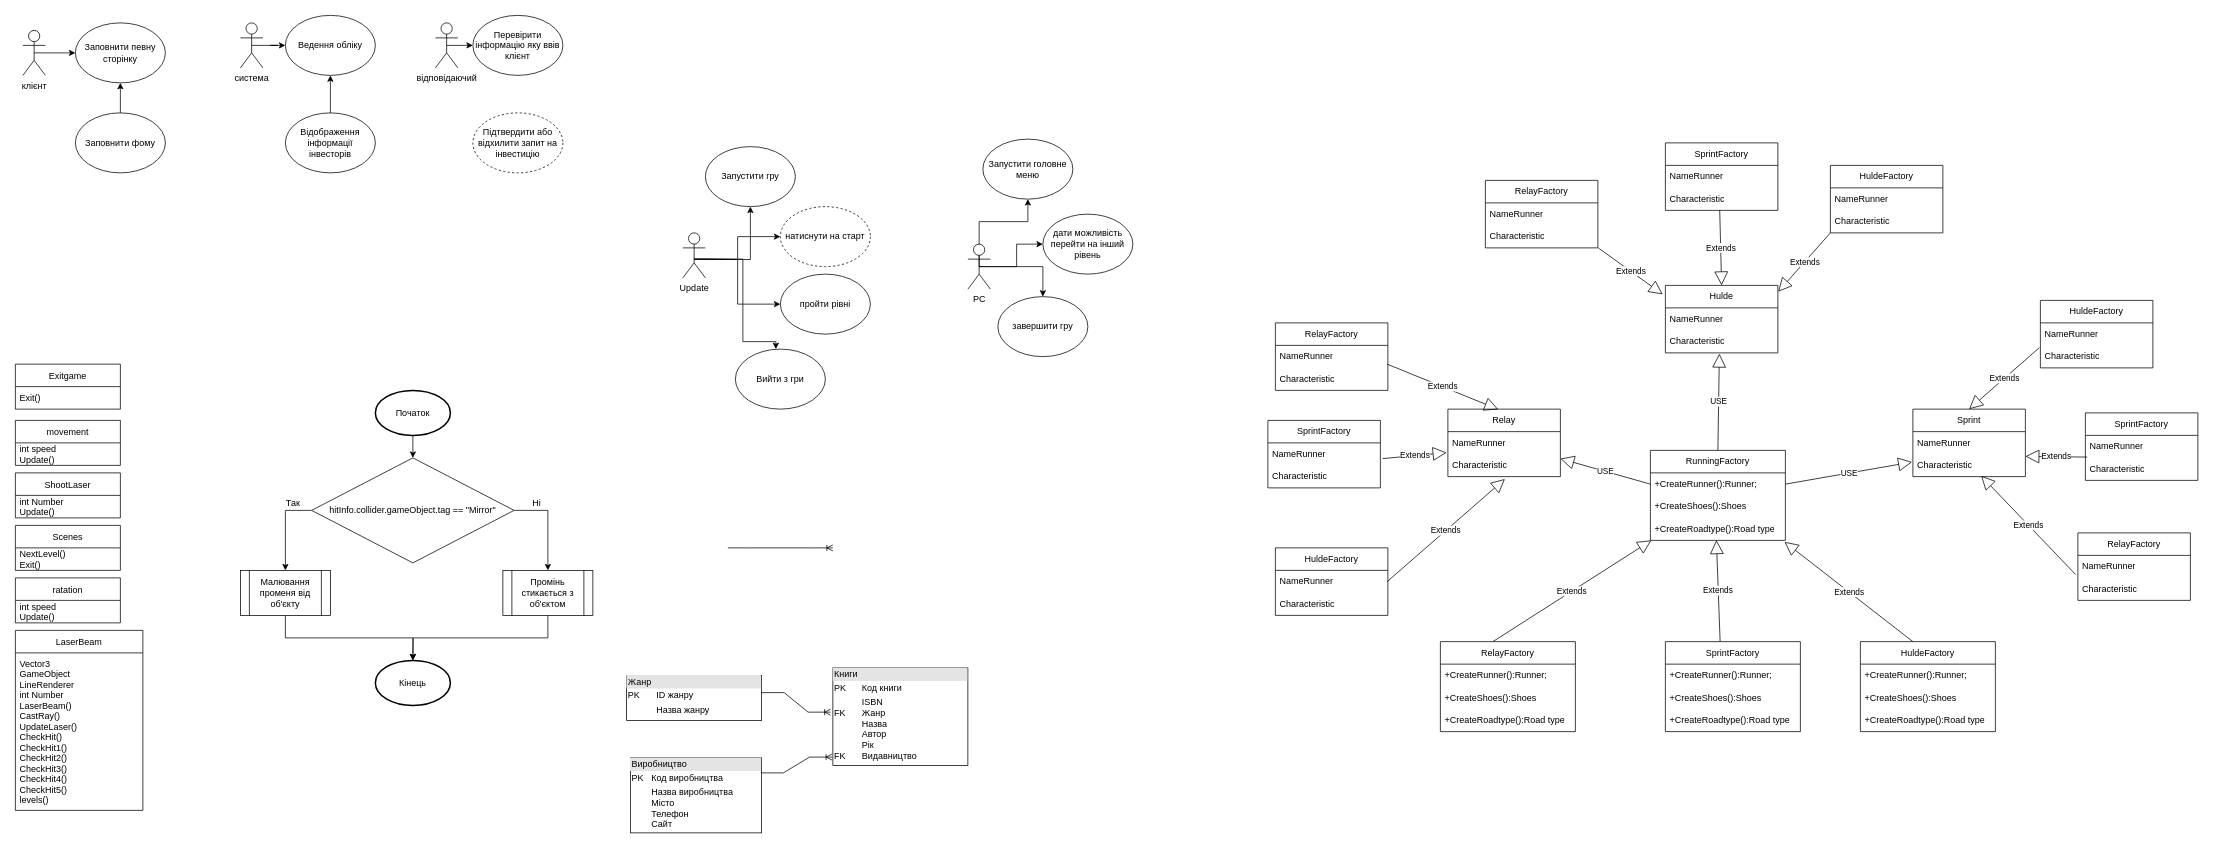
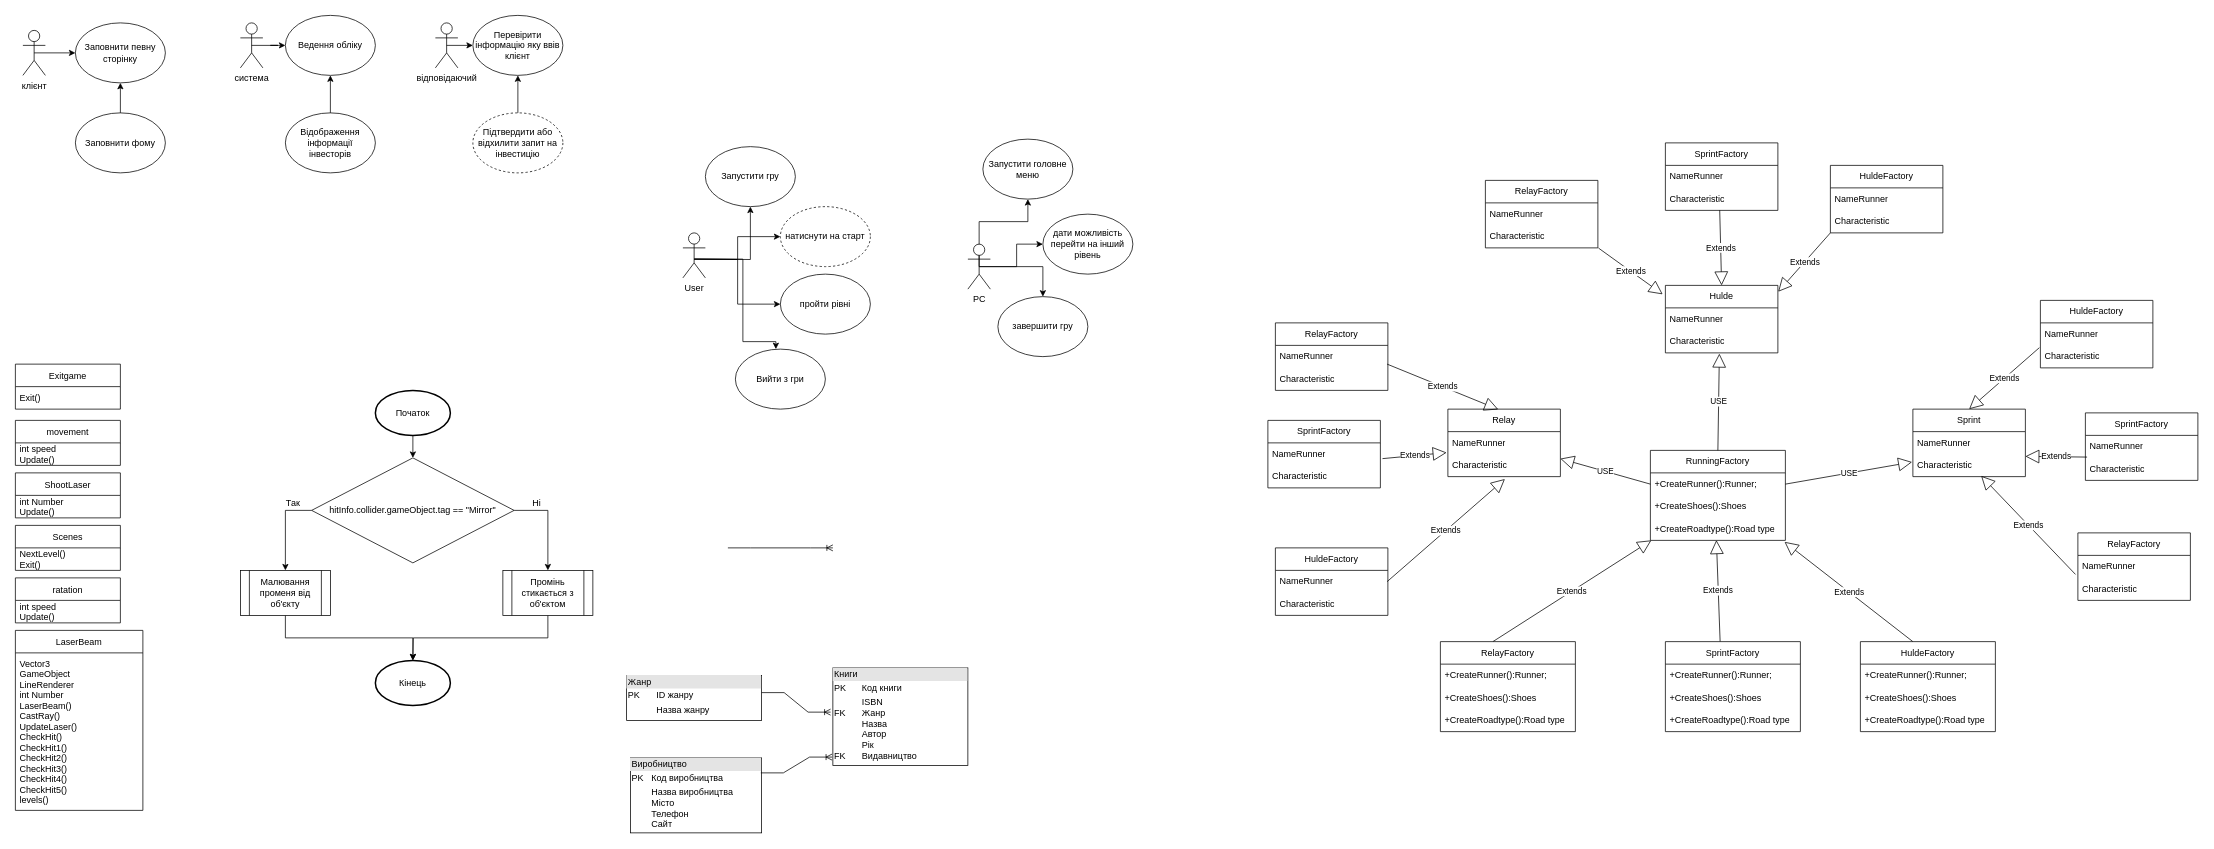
none -> (518, 82)
(695, 289) -> (695, 289)
